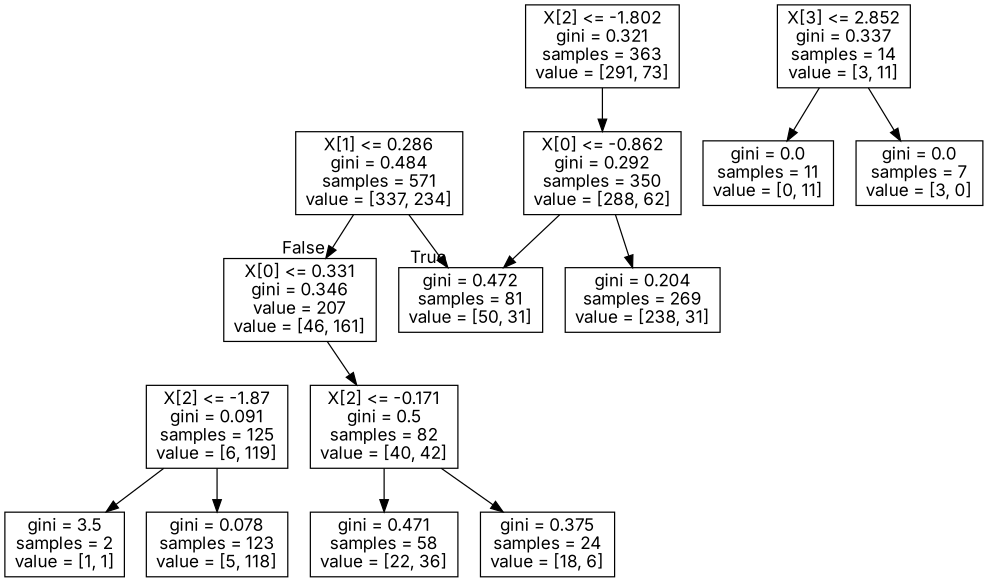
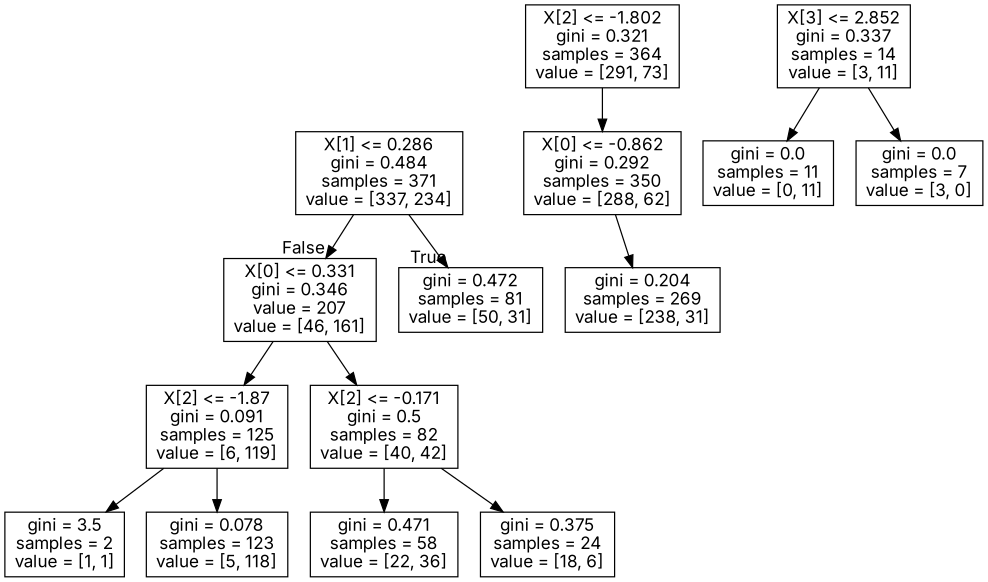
(602, 46) -> (602, 46)
(379, 173) -> (379, 173)
(536, 237) -> none
none -> (262, 358)
